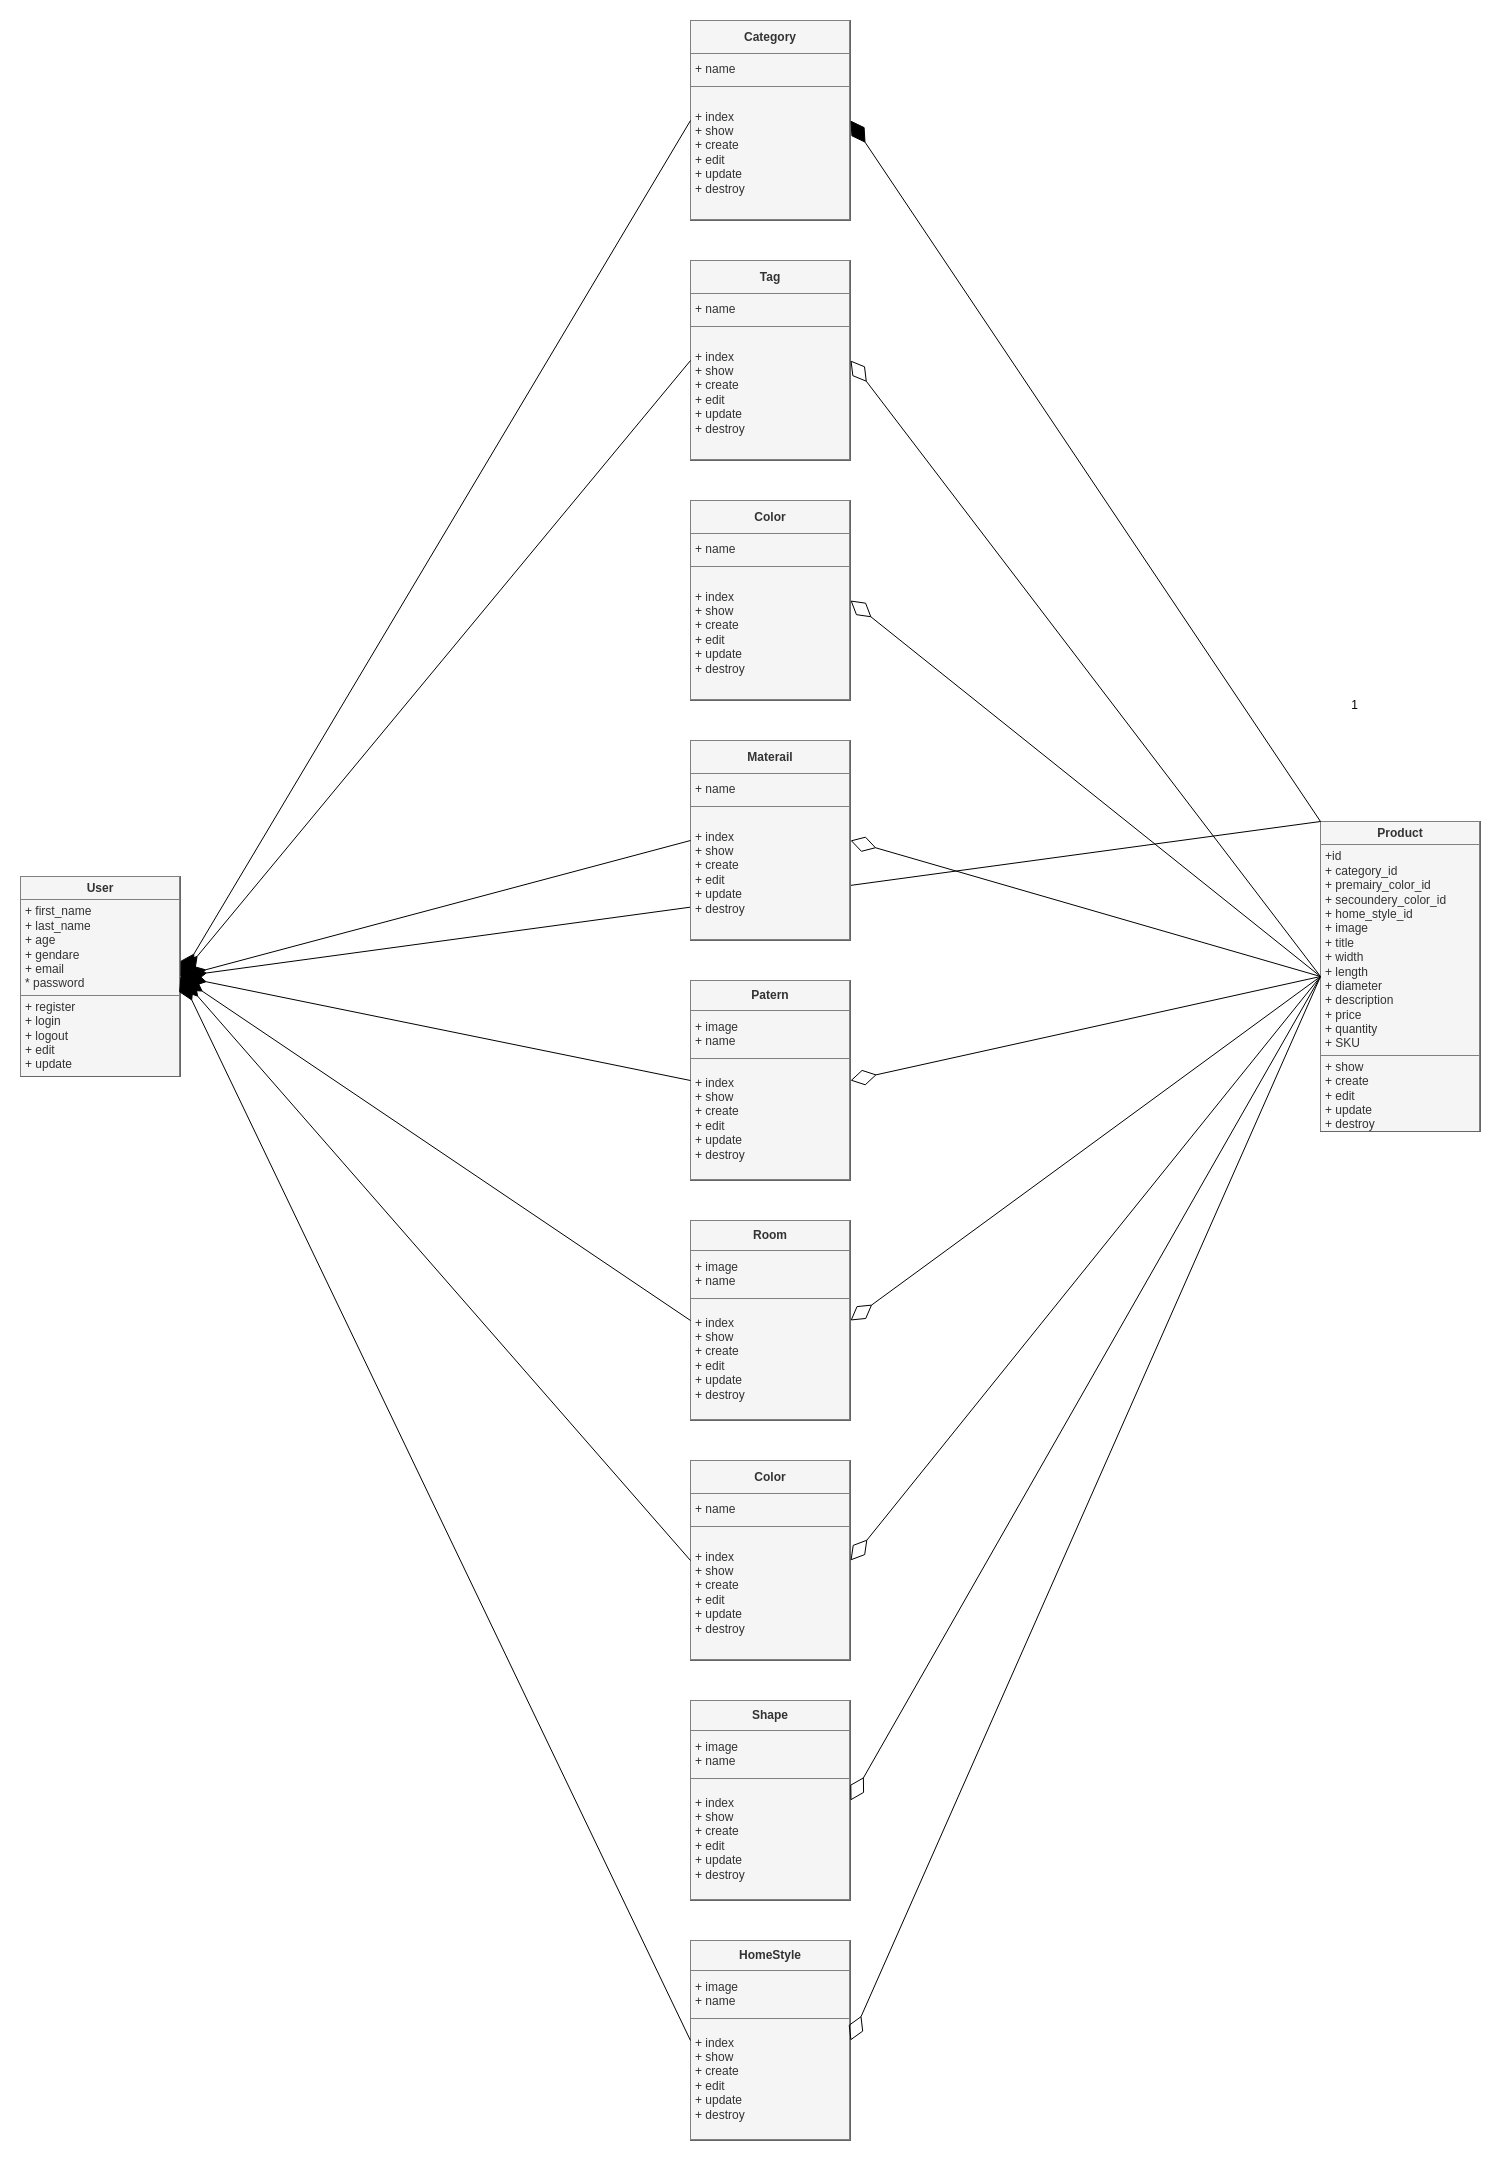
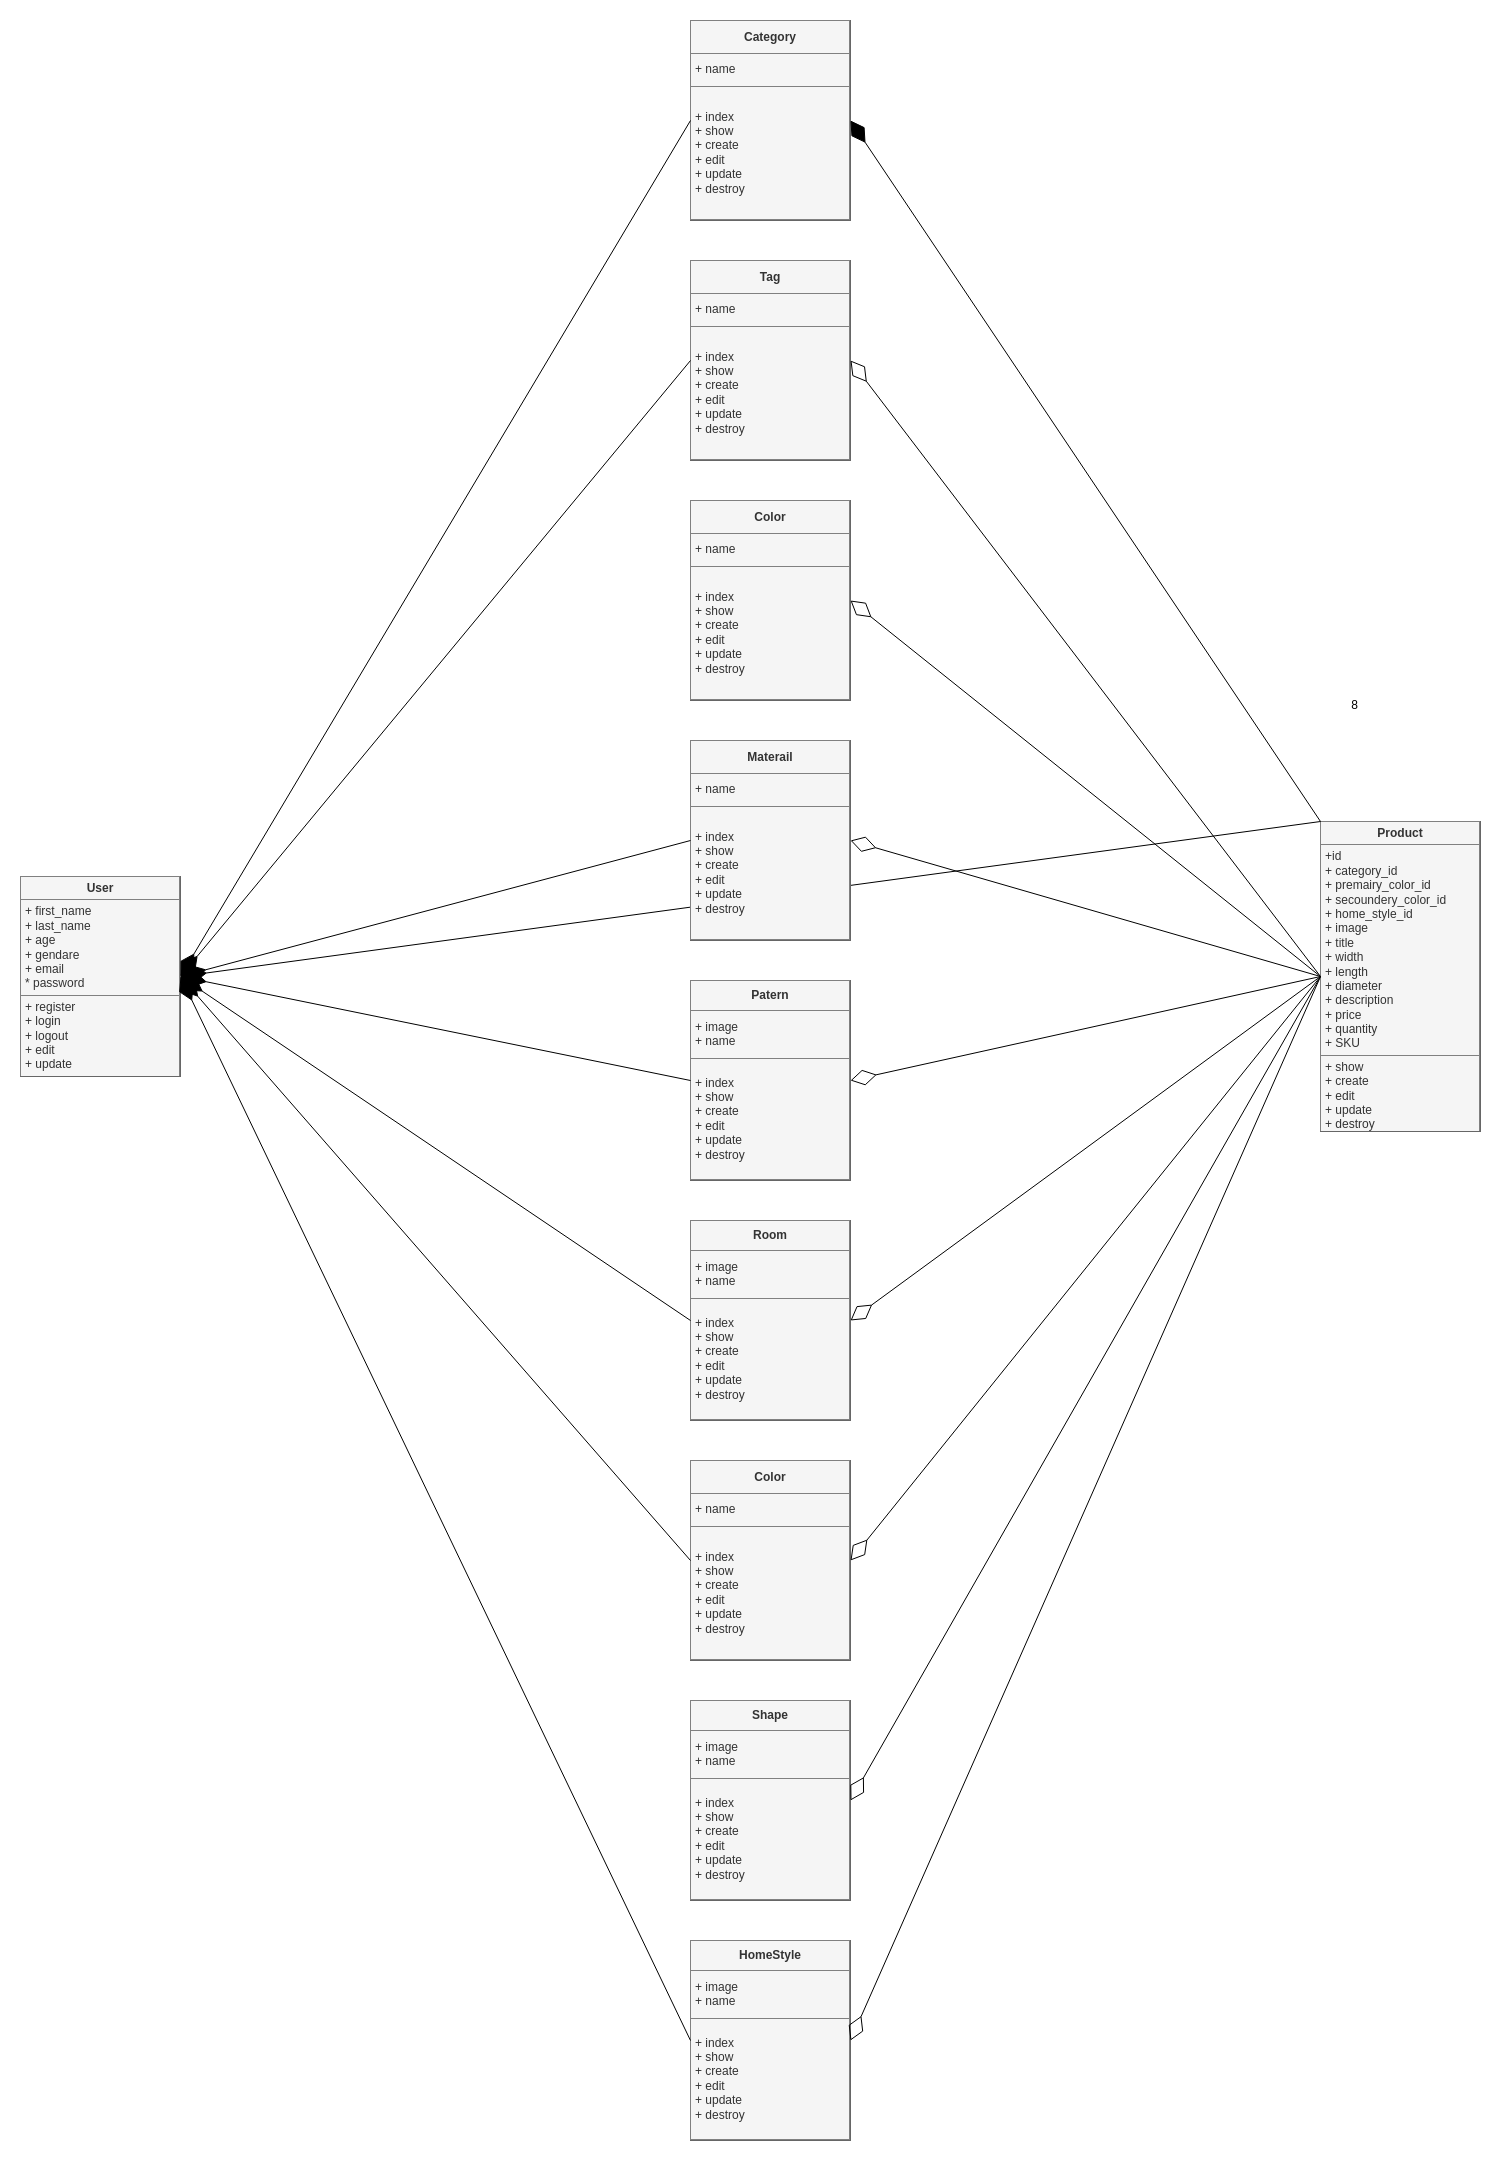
(1355, 706) -> (1355, 706)
